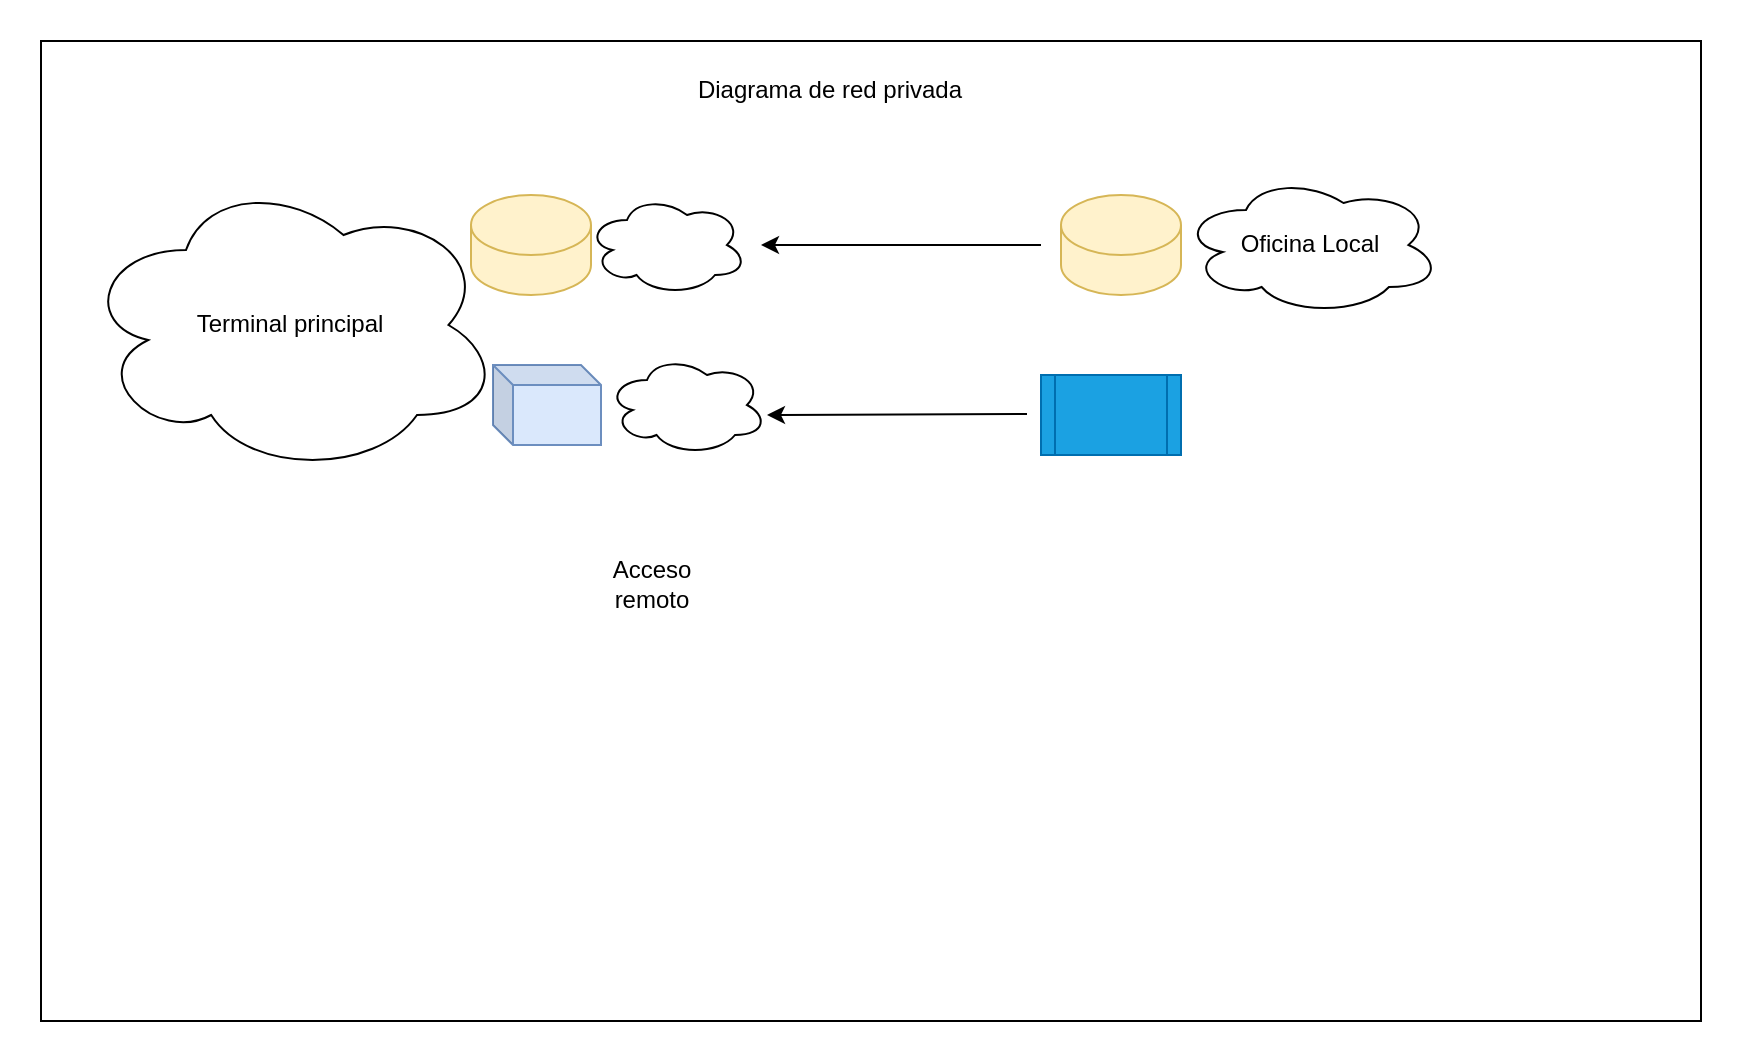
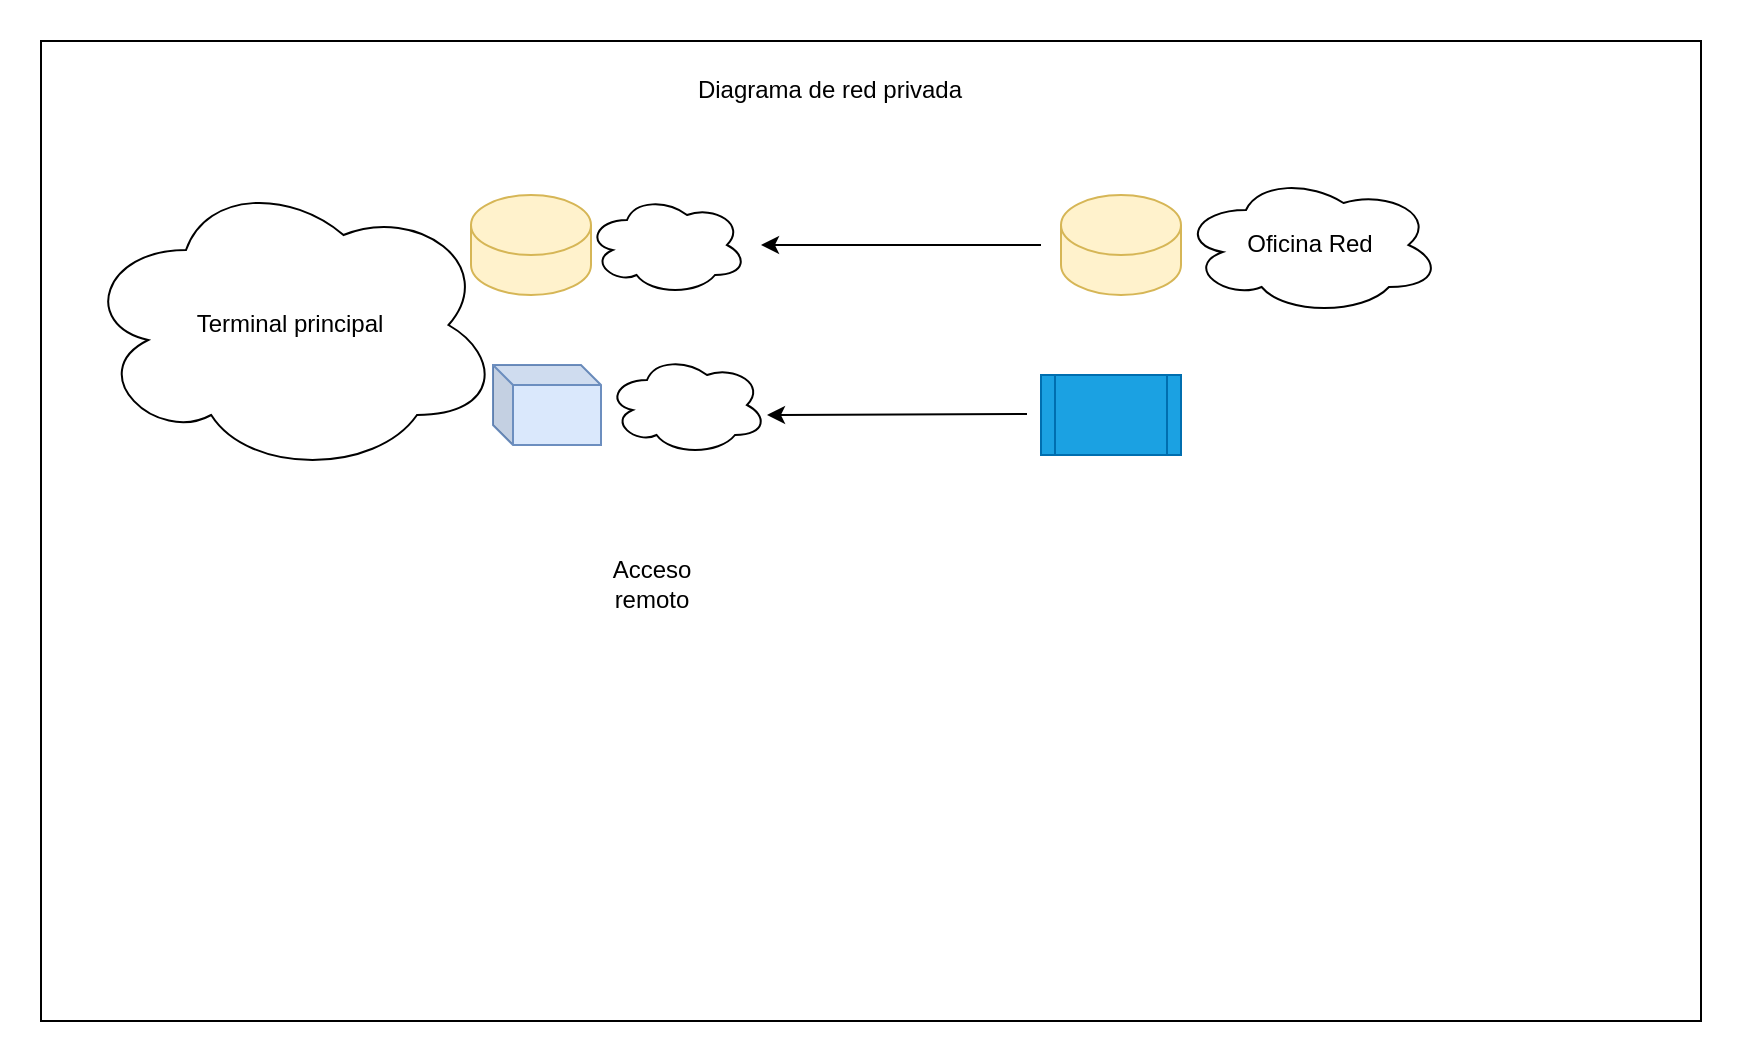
(1311, 245) -> (1311, 245)
